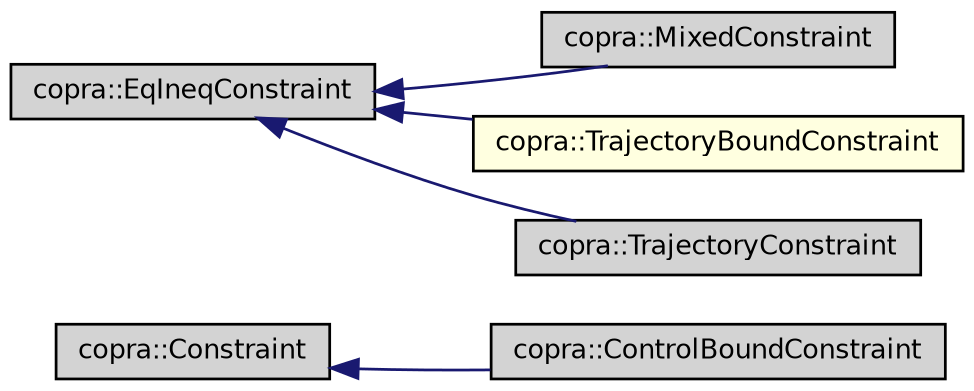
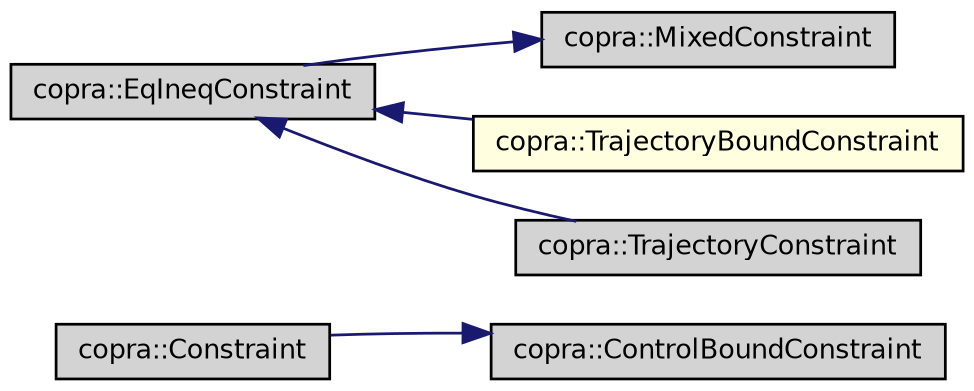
(506, 79) -> (408, 52)
(425, 370) -> (397, 334)
